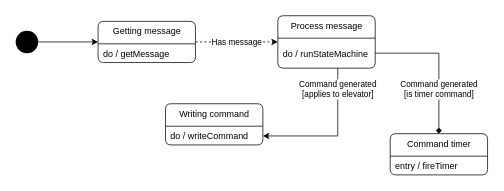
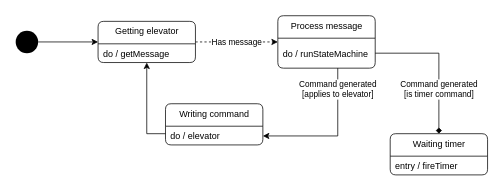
(147, 32) -> (147, 32)
none -> (147, 109)
(210, 136) -> (200, 136)
(440, 145) -> (440, 145)
